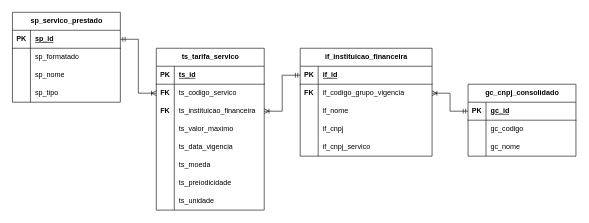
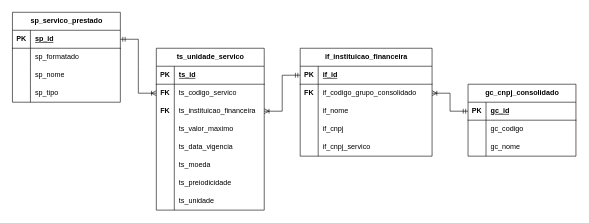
(211, 57) -> (211, 57)
(368, 93) -> (374, 93)
